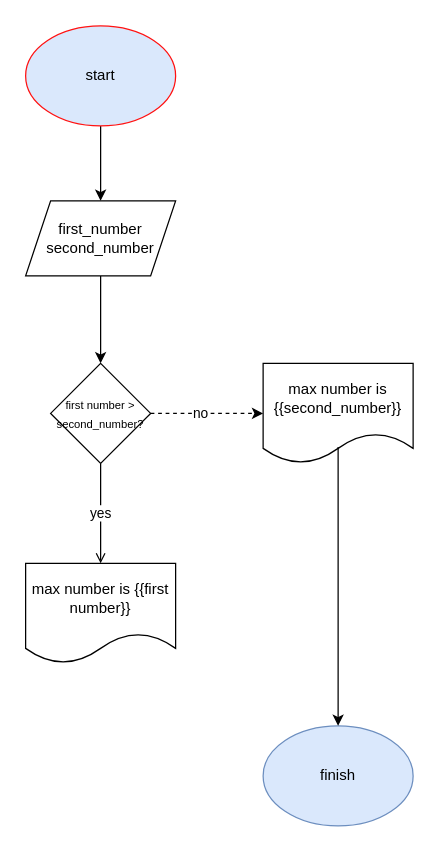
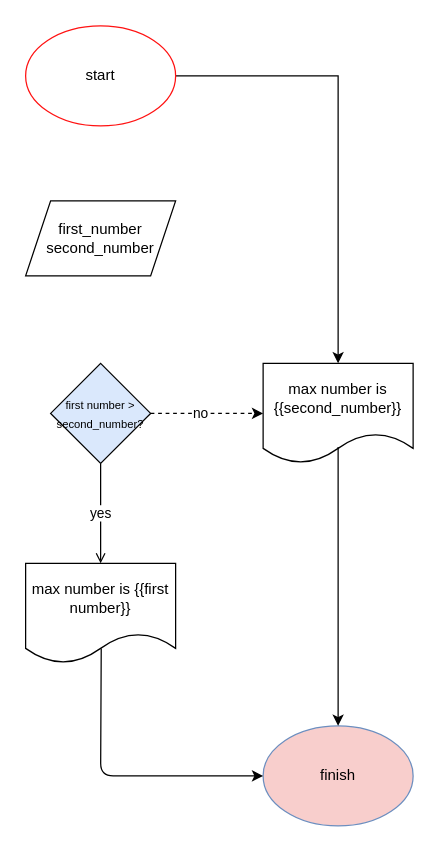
(101, 76) -> (101, 76)
(101, 159) -> (338, 134)
(101, 315) -> none
(101, 413) -> (101, 413)
none -> (120, 776)
(338, 776) -> (338, 776)
